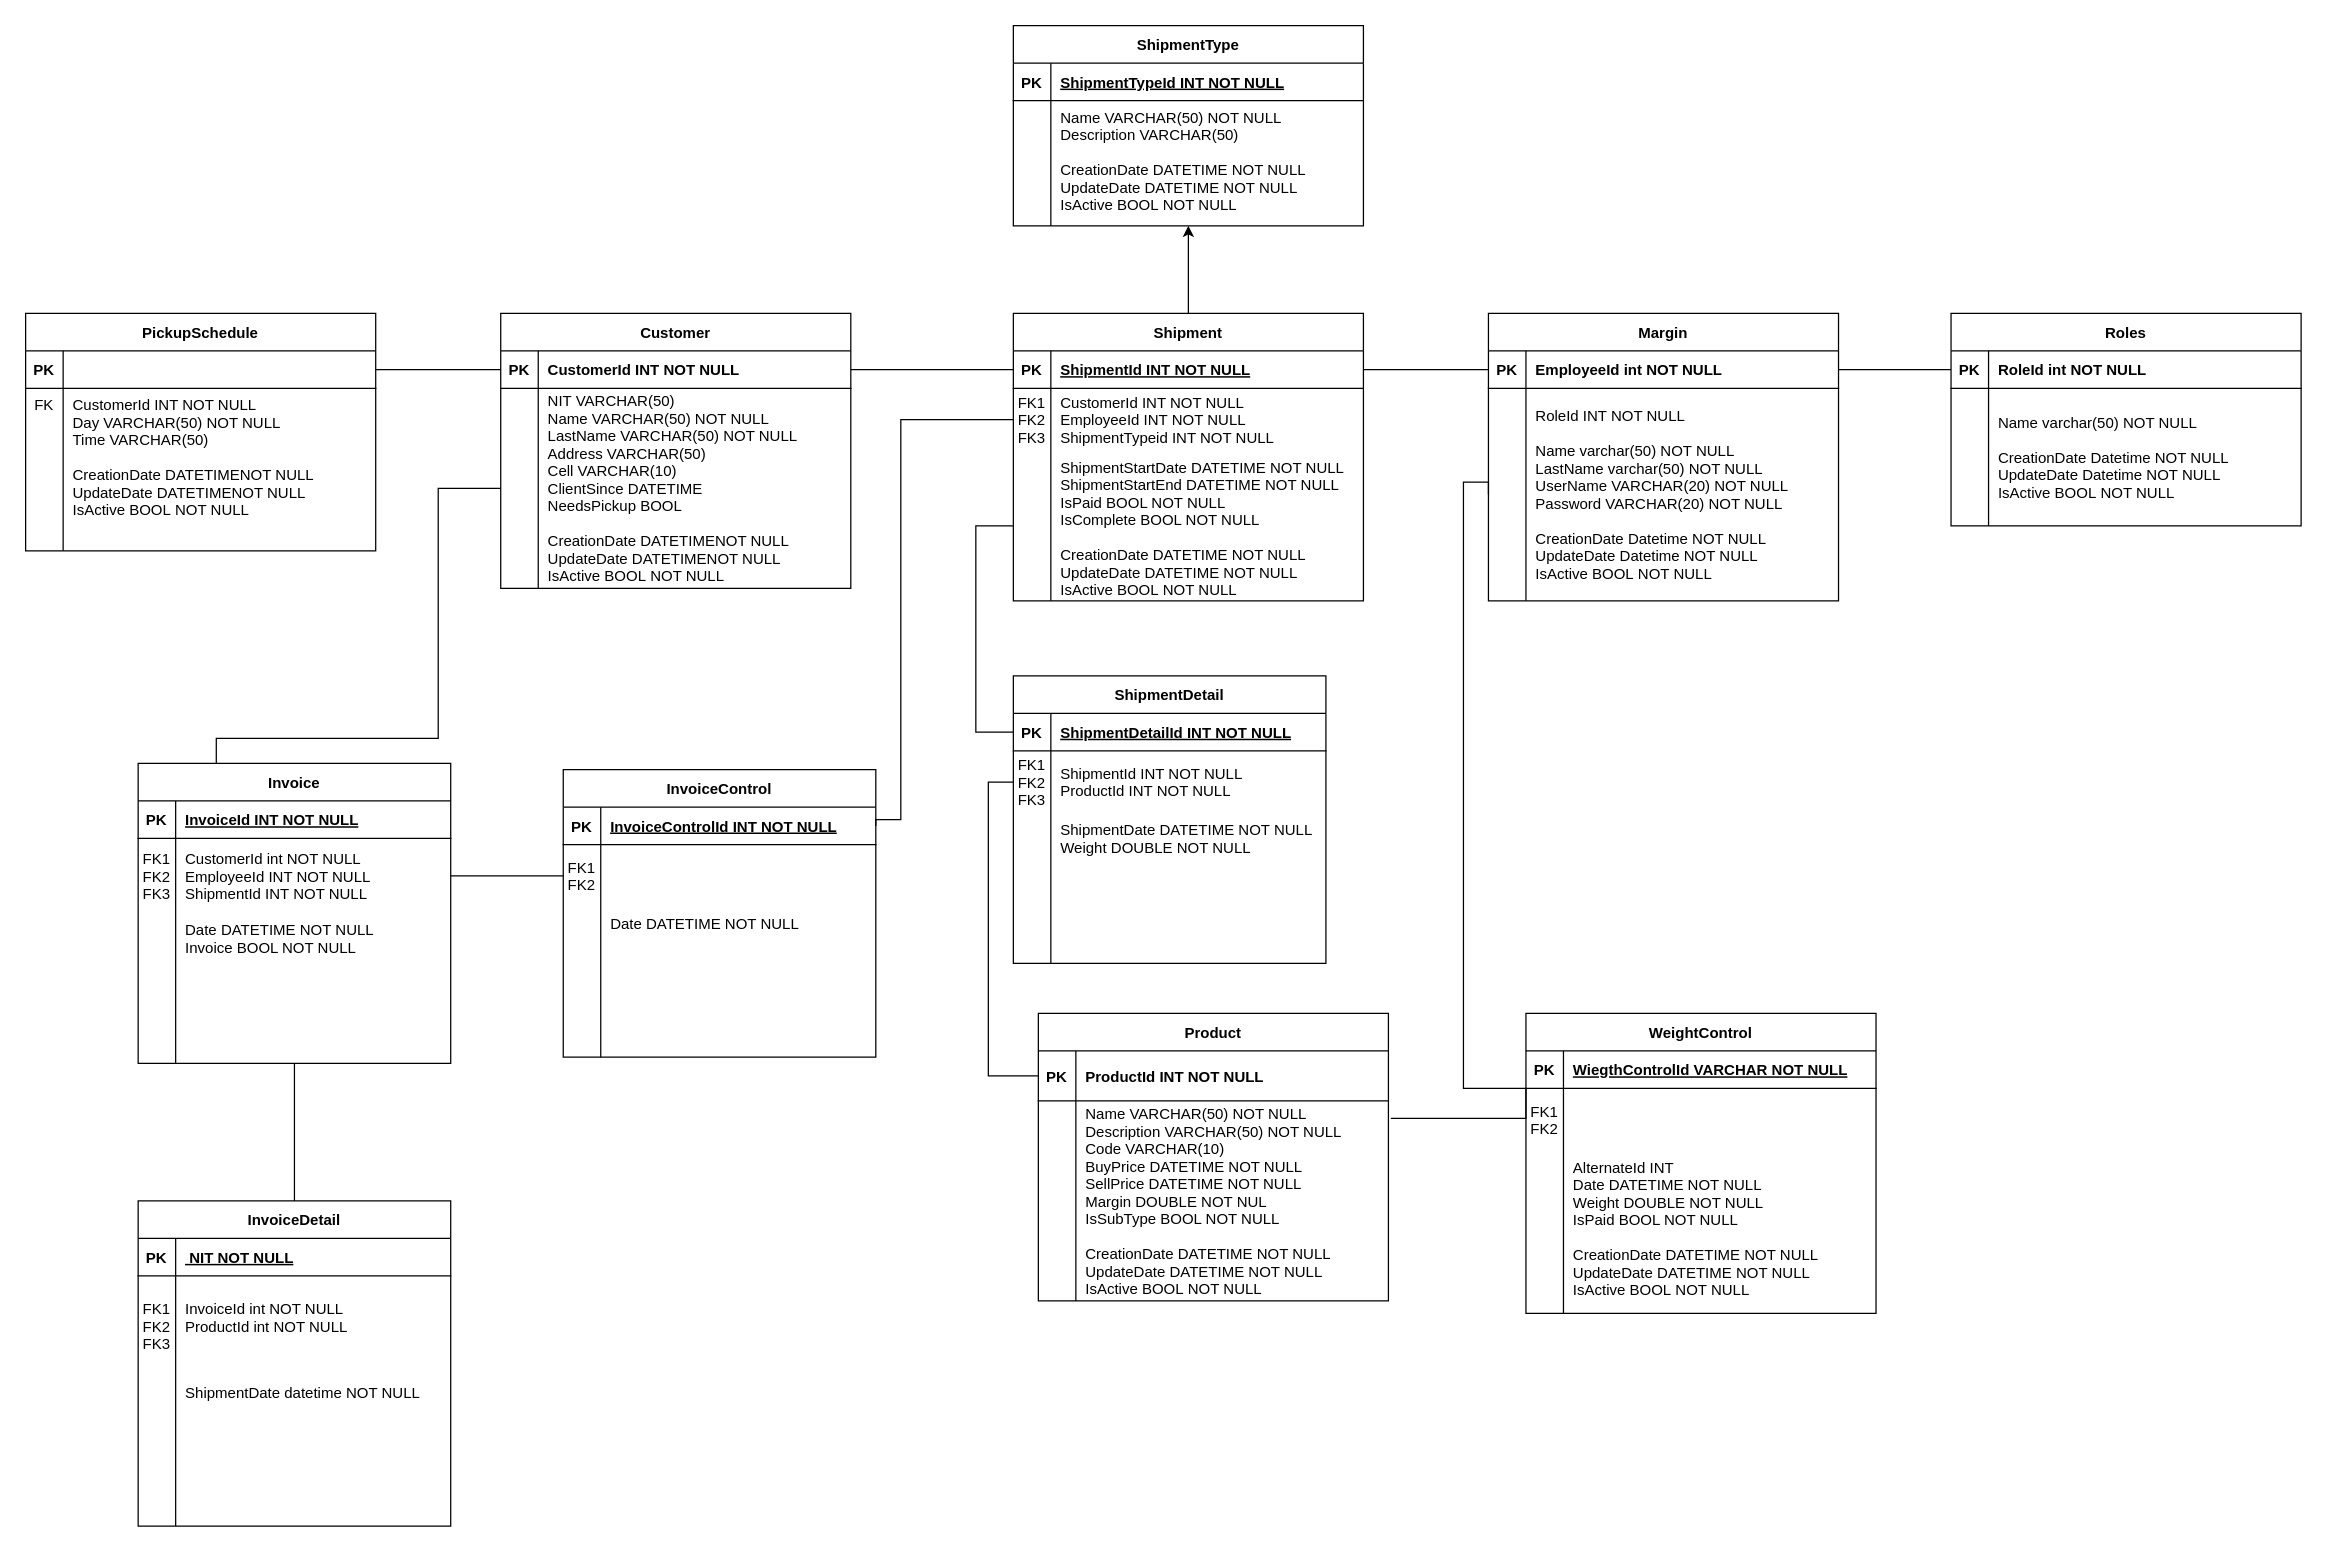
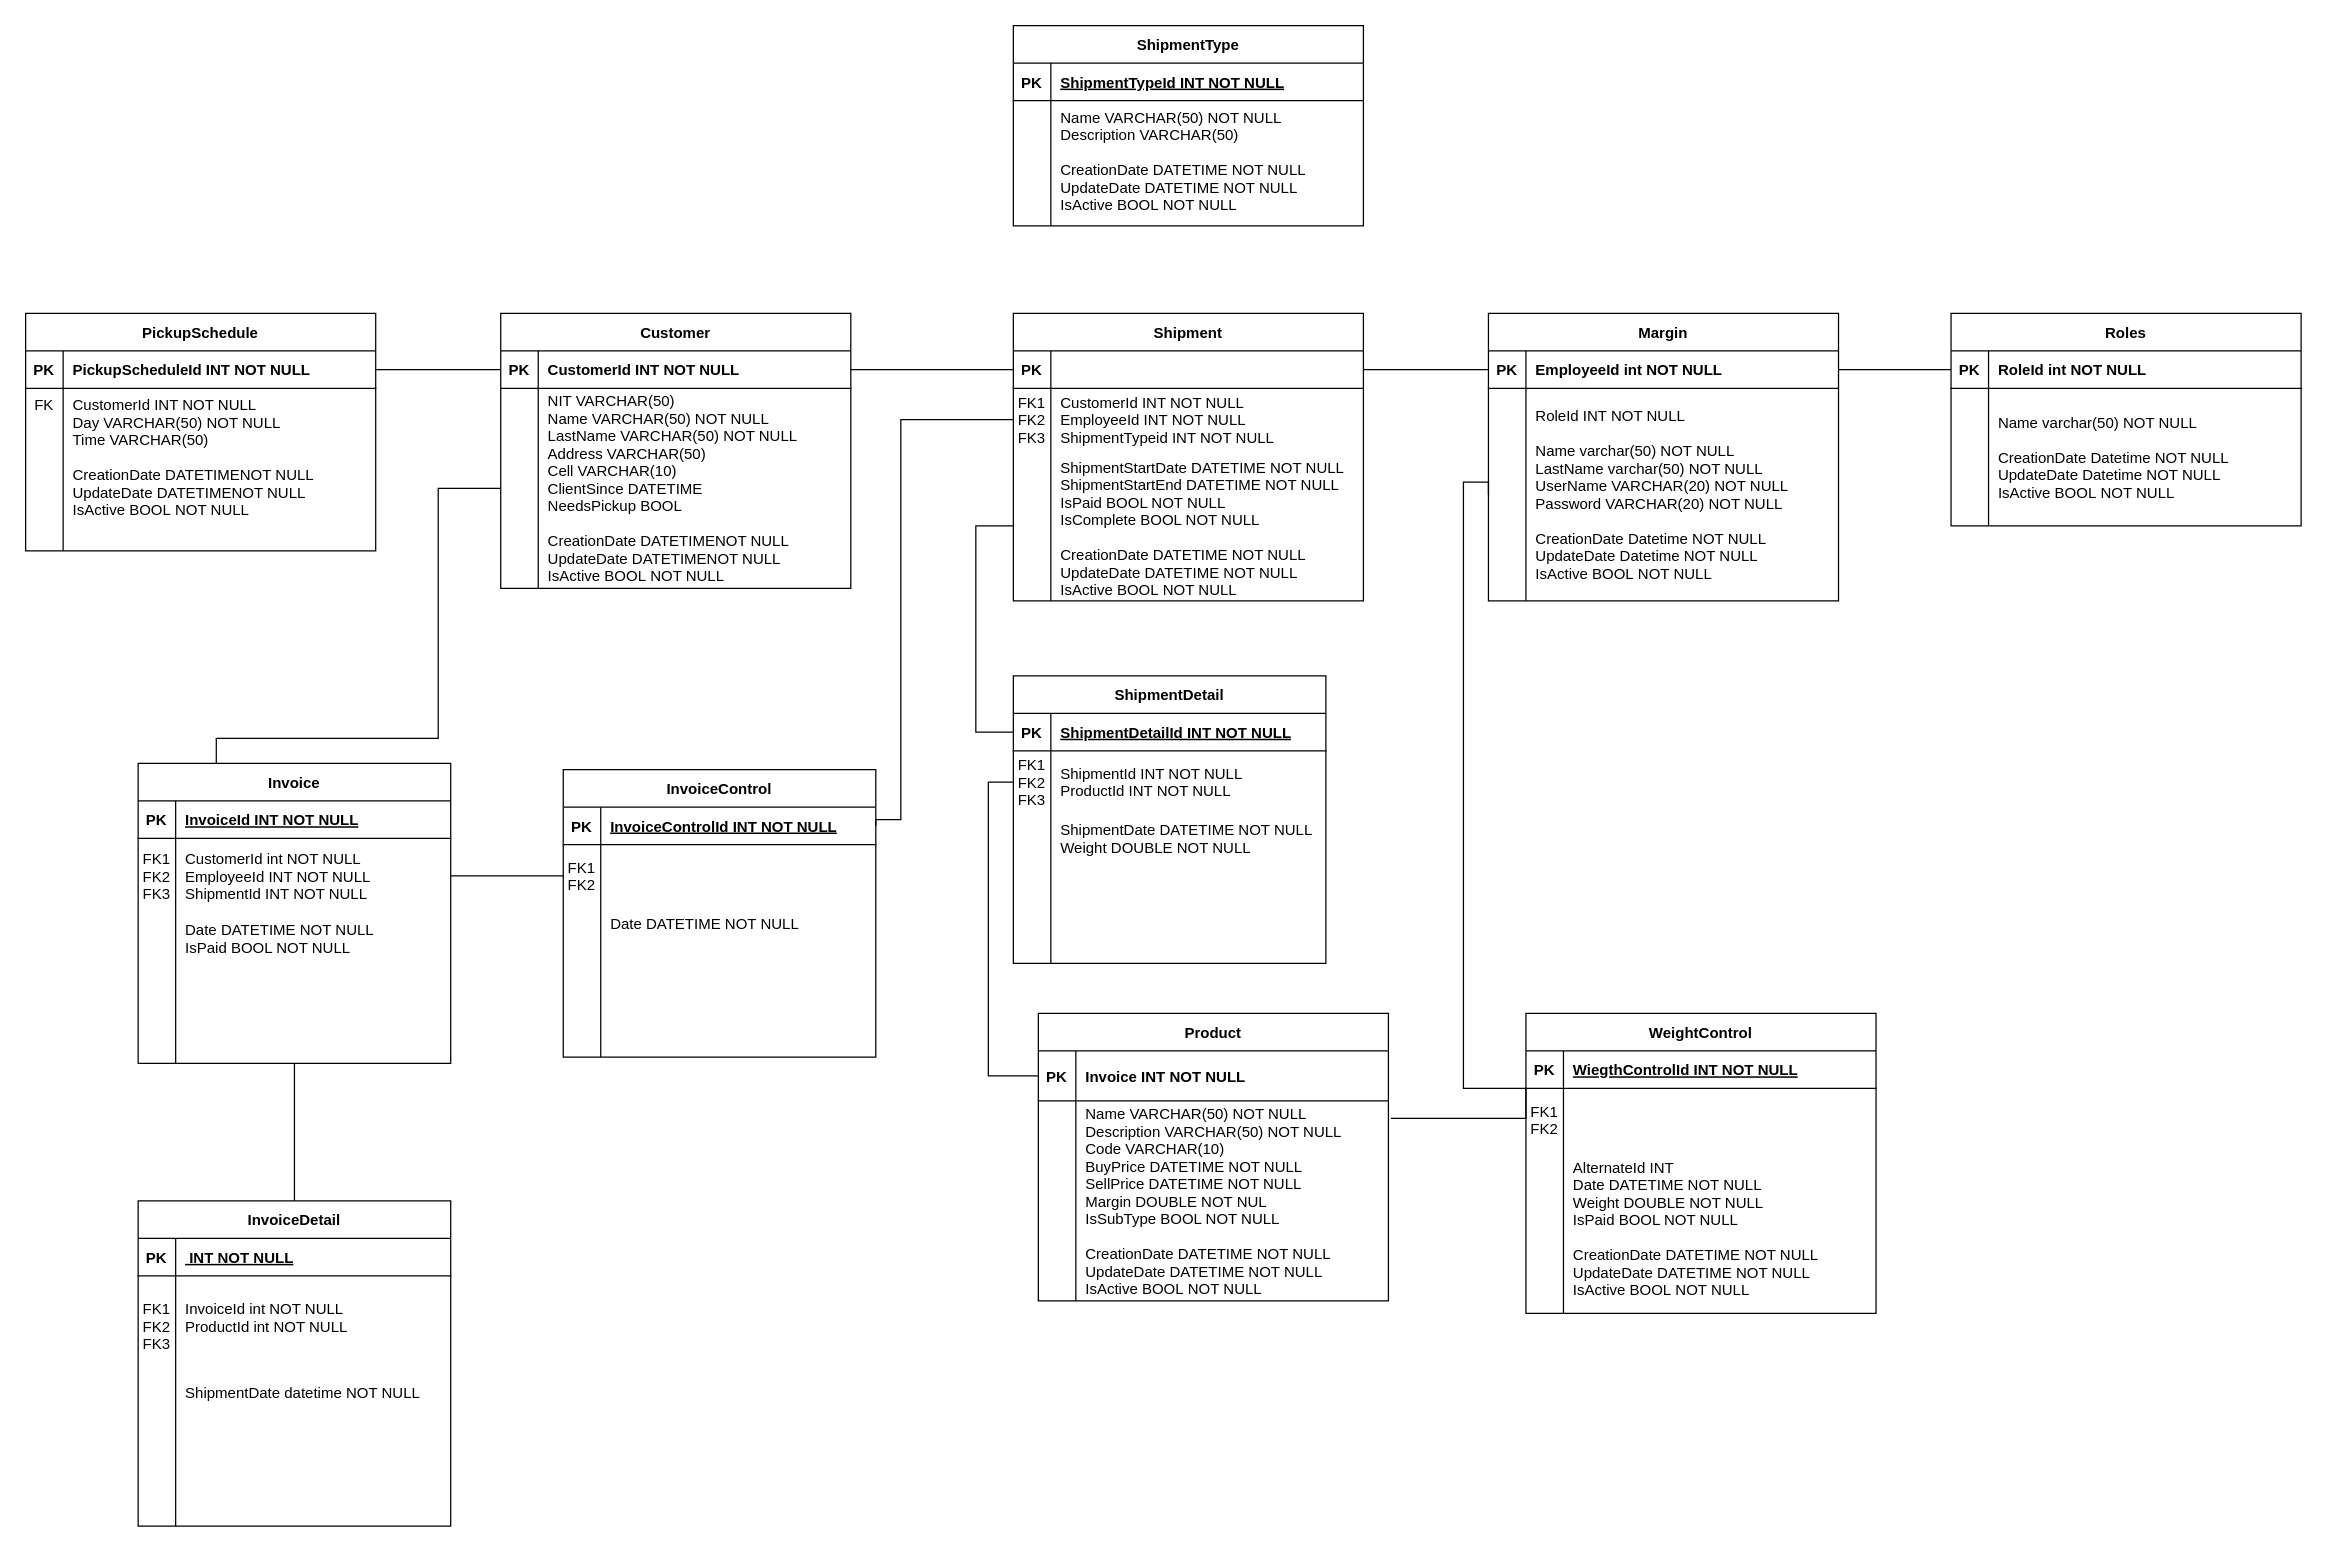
(1188, 274) -> none
none -> (219, 369)
(1207, 369) -> none
(272, 930) -> (272, 930)
(1699, 1070) -> (1682, 1070)
(1174, 1076) -> (1163, 1076)
(233, 1258) -> (233, 1258)
